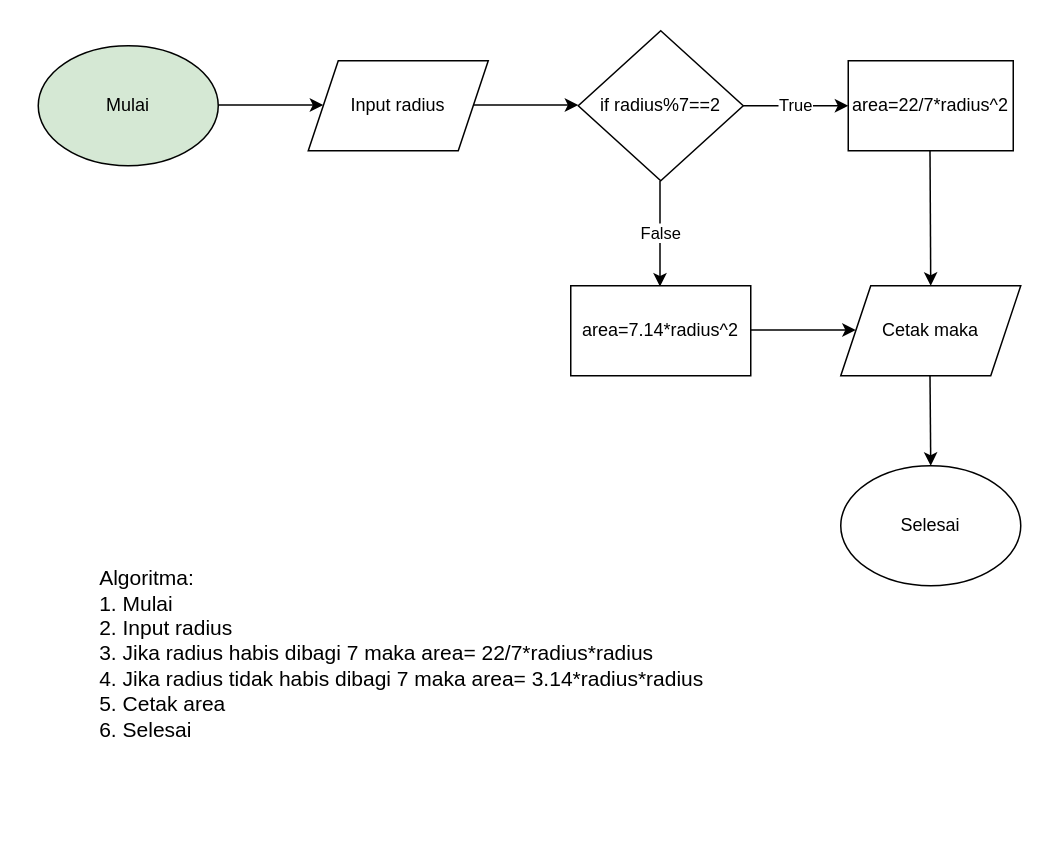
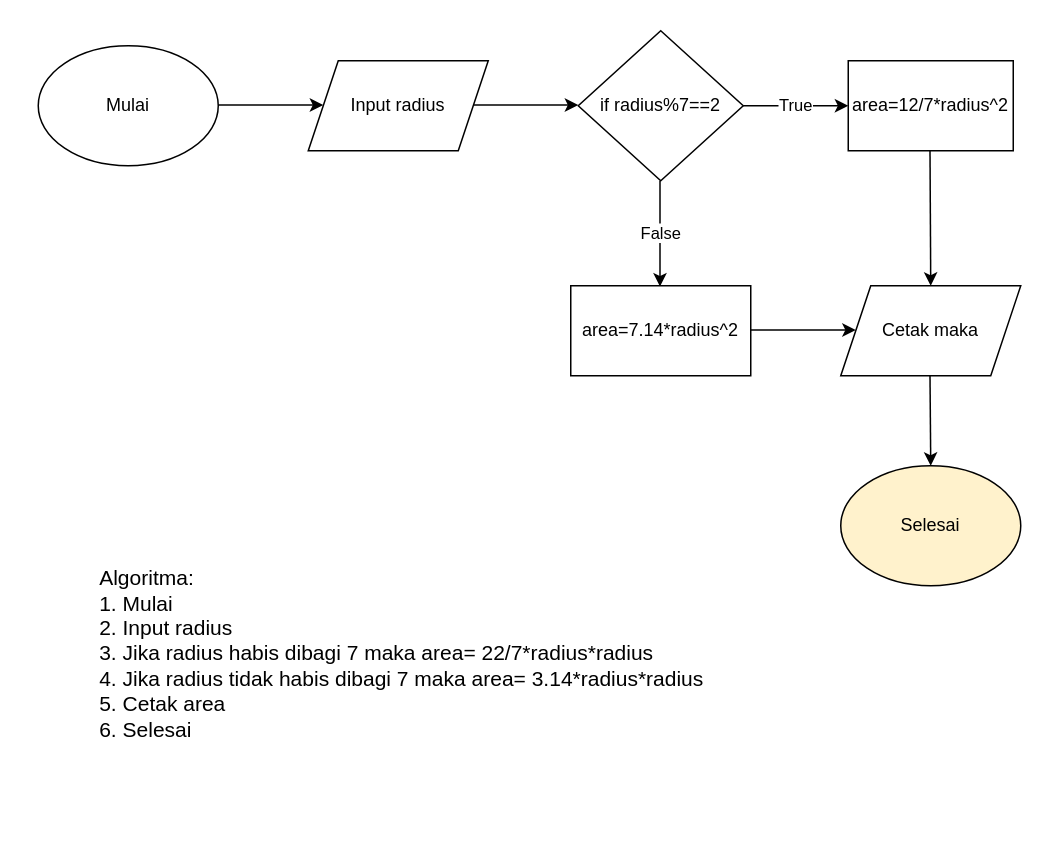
(128, 106) -> (128, 106)
(931, 106) -> (931, 106)
(931, 526) -> (931, 526)
